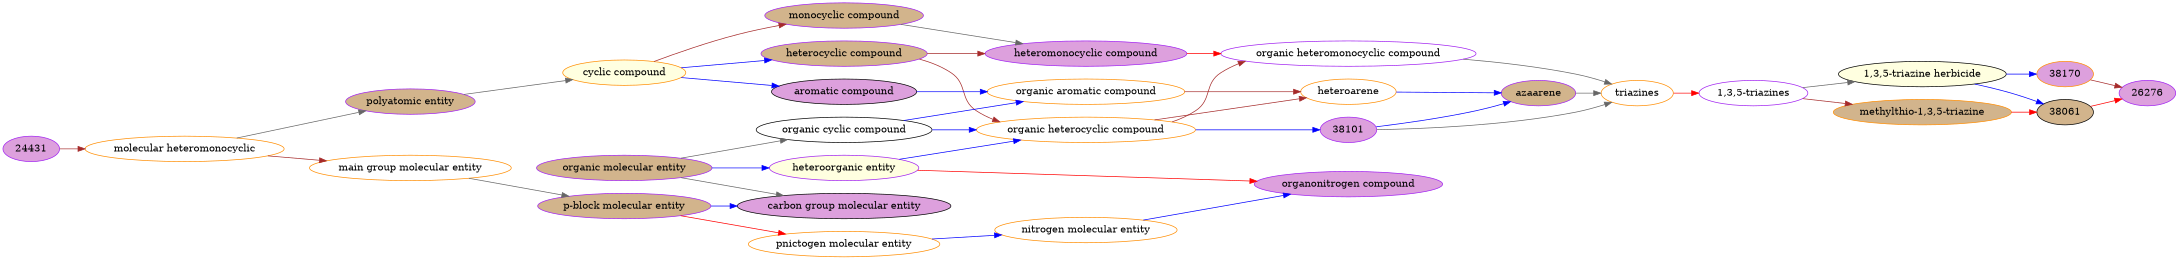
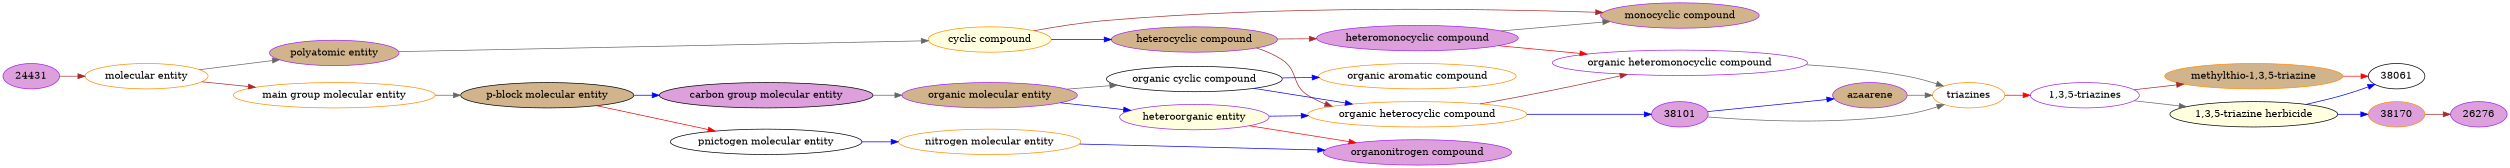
(958, 33) -> (1552, 27)
(844, 92) -> none
(1348, 92) -> none
(2103, 103) -> none
(2065, 112) -> (2397, 76)
(185, 149) -> (147, 76)
(729, 186) -> (884, 95)
(624, 206) -> (547, 95)
(844, 244) -> (766, 142)
